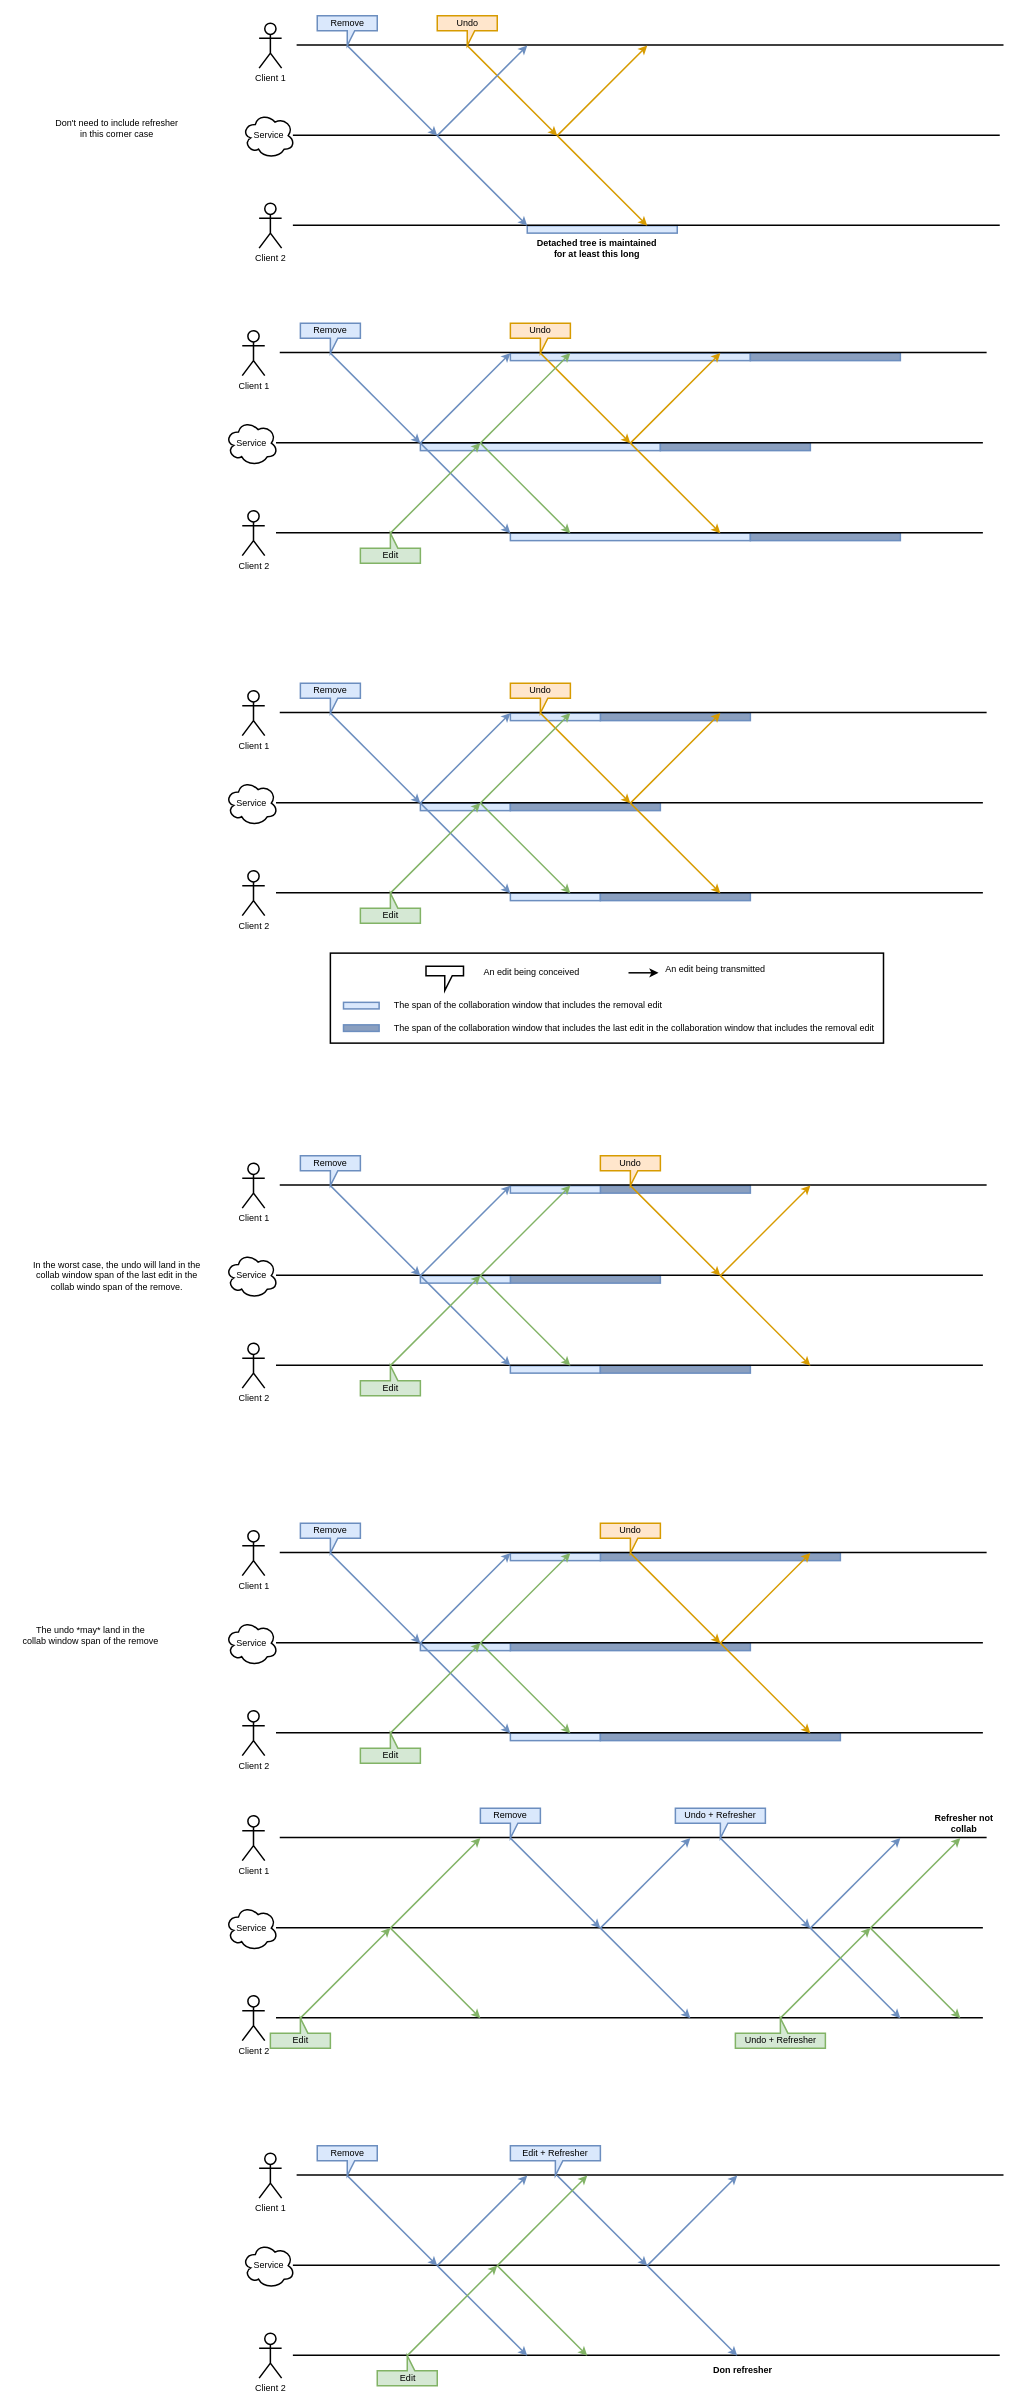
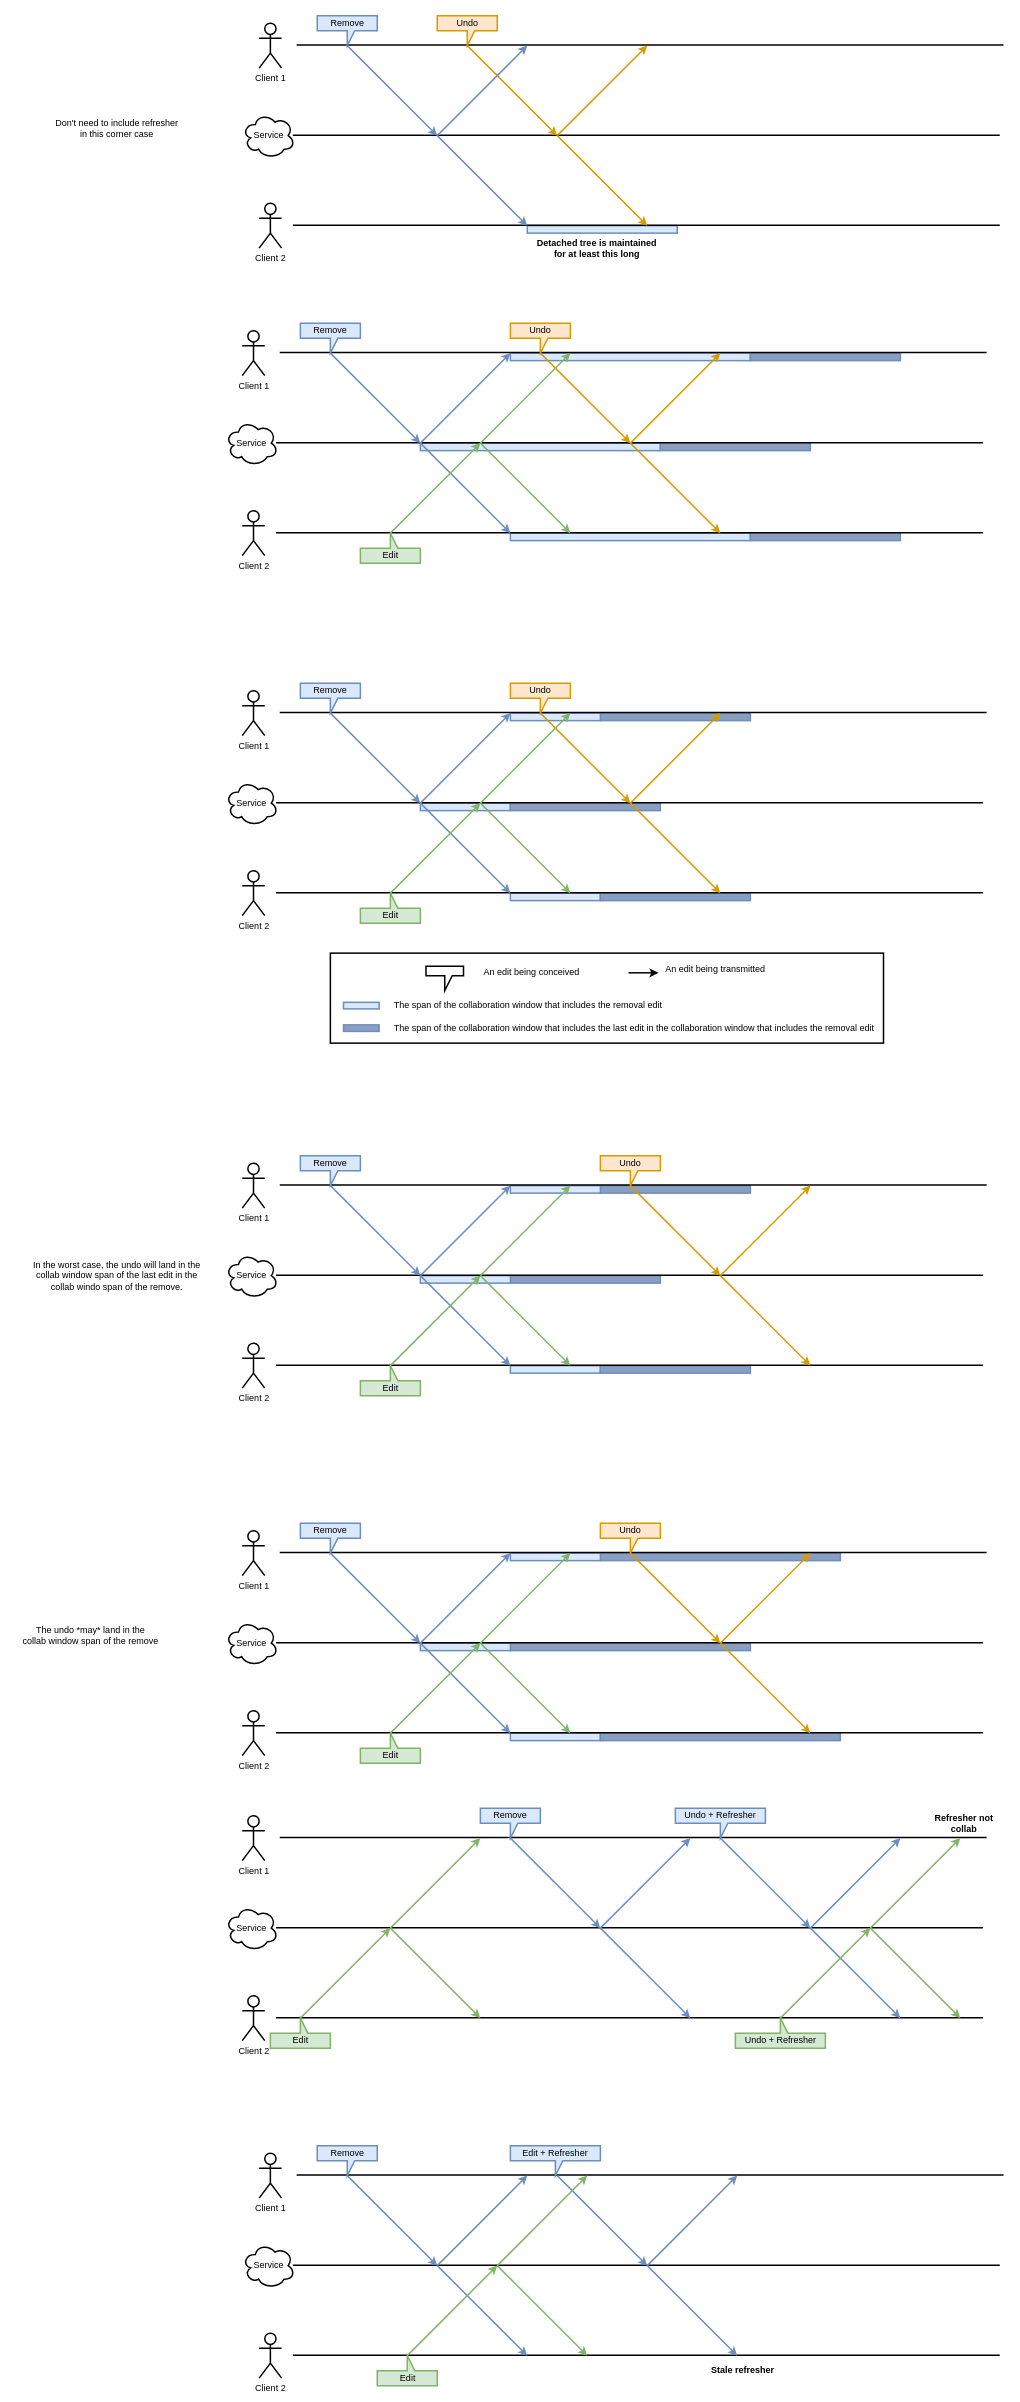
(743, 2370) -> (743, 2370)
